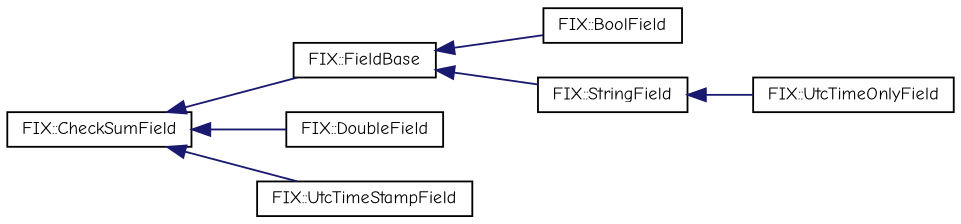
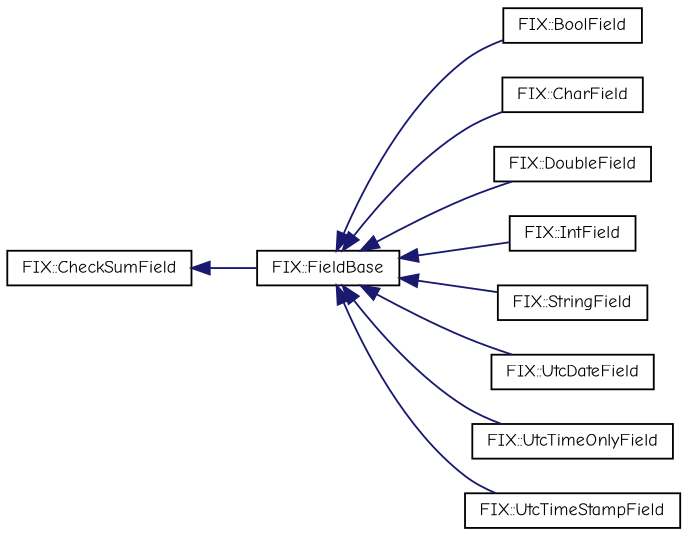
none -> (573, 95)
(730, 95) -> (420, 372)
(248, 129) -> (443, 208)
(241, 166) -> (404, 411)
none -> (573, 233)
none -> (573, 372)
